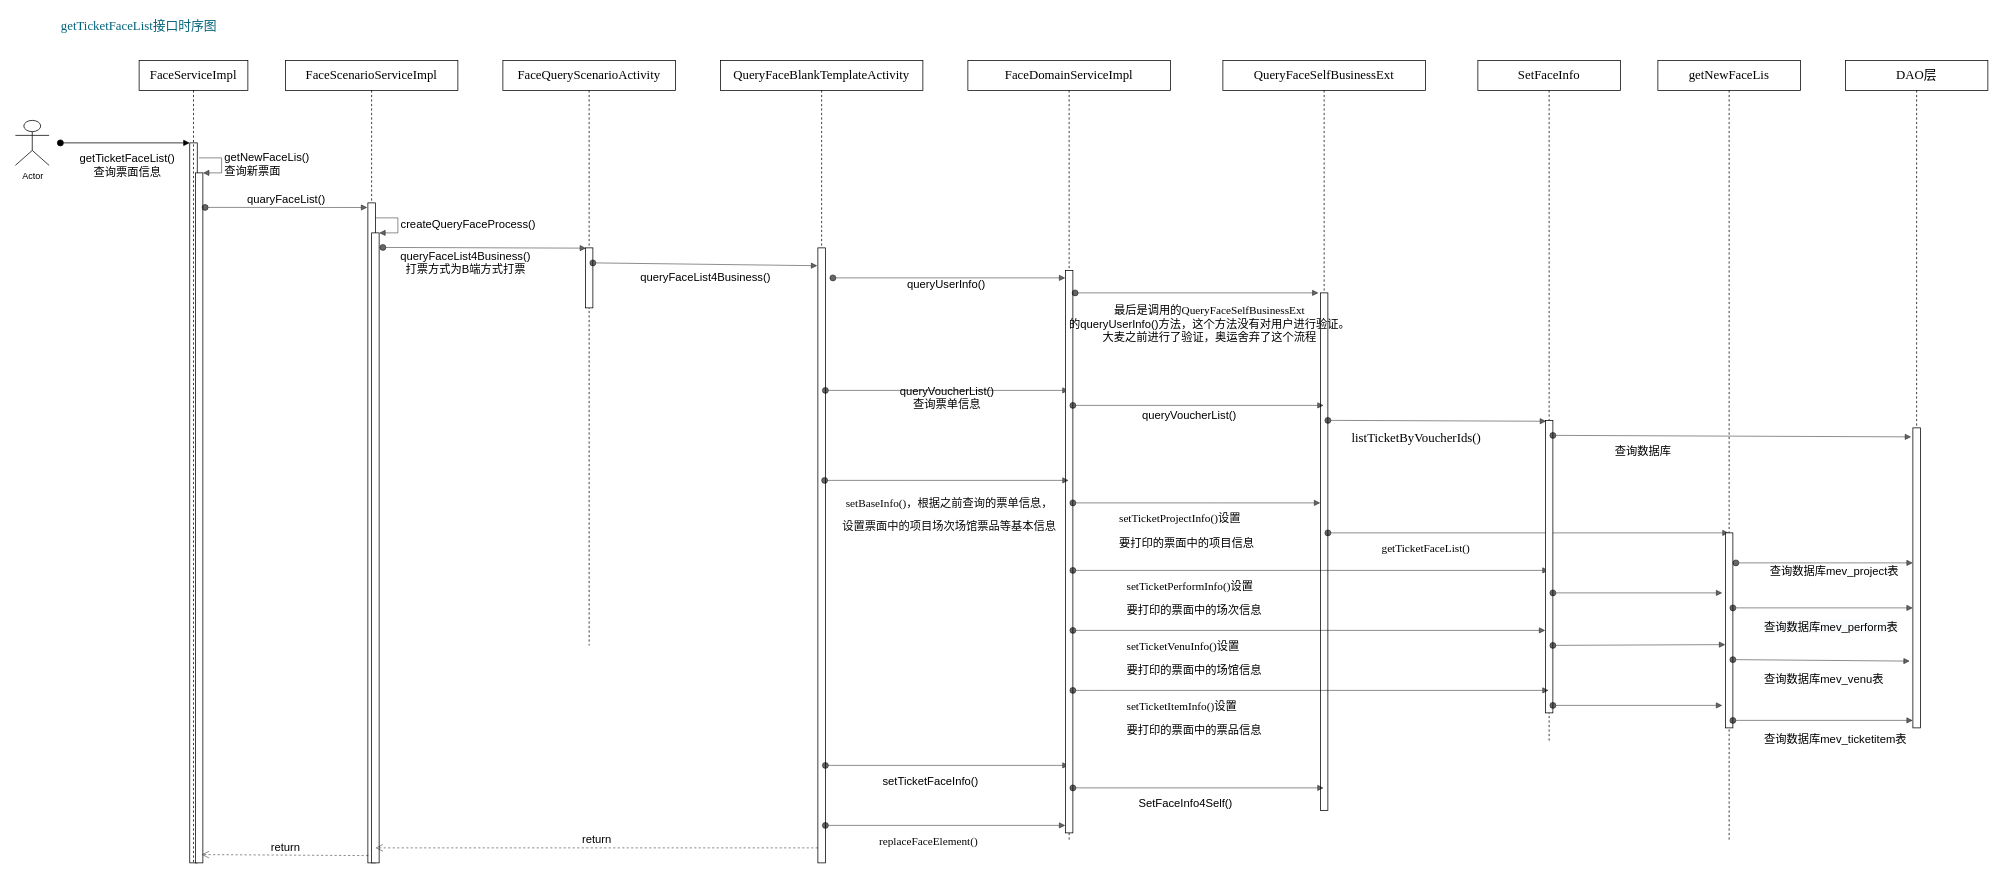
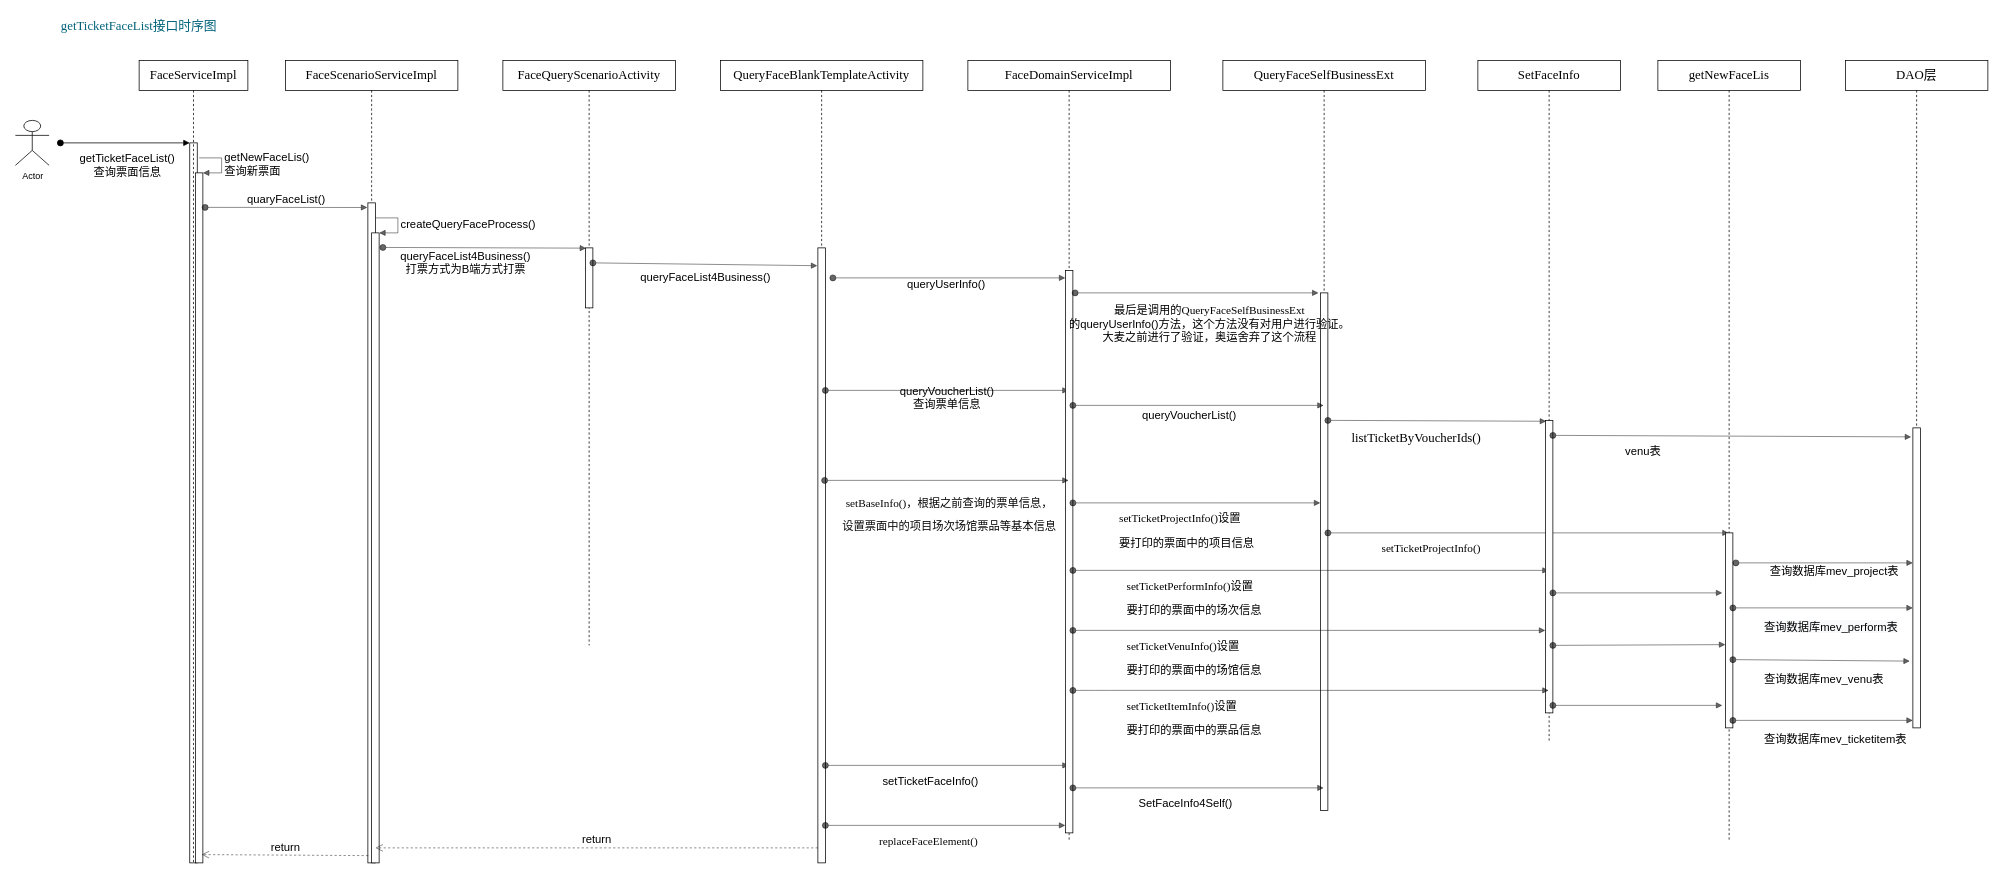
(1643, 450) -> (1643, 450)
(1439, 537) -> (1449, 544)
